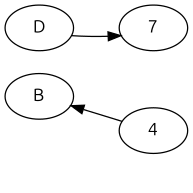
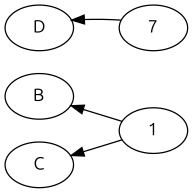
(90, 36) -> (103, 19)
(153, 131) -> (153, 131)
none -> (39, 165)
